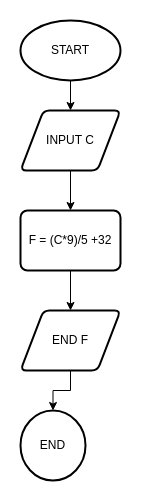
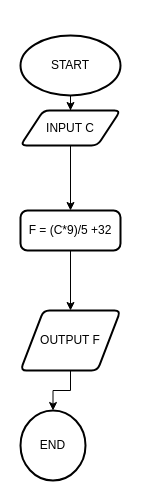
(71, 51) -> (71, 66)
(71, 141) -> (71, 128)
(71, 241) -> (71, 231)
(71, 341) -> (71, 341)
